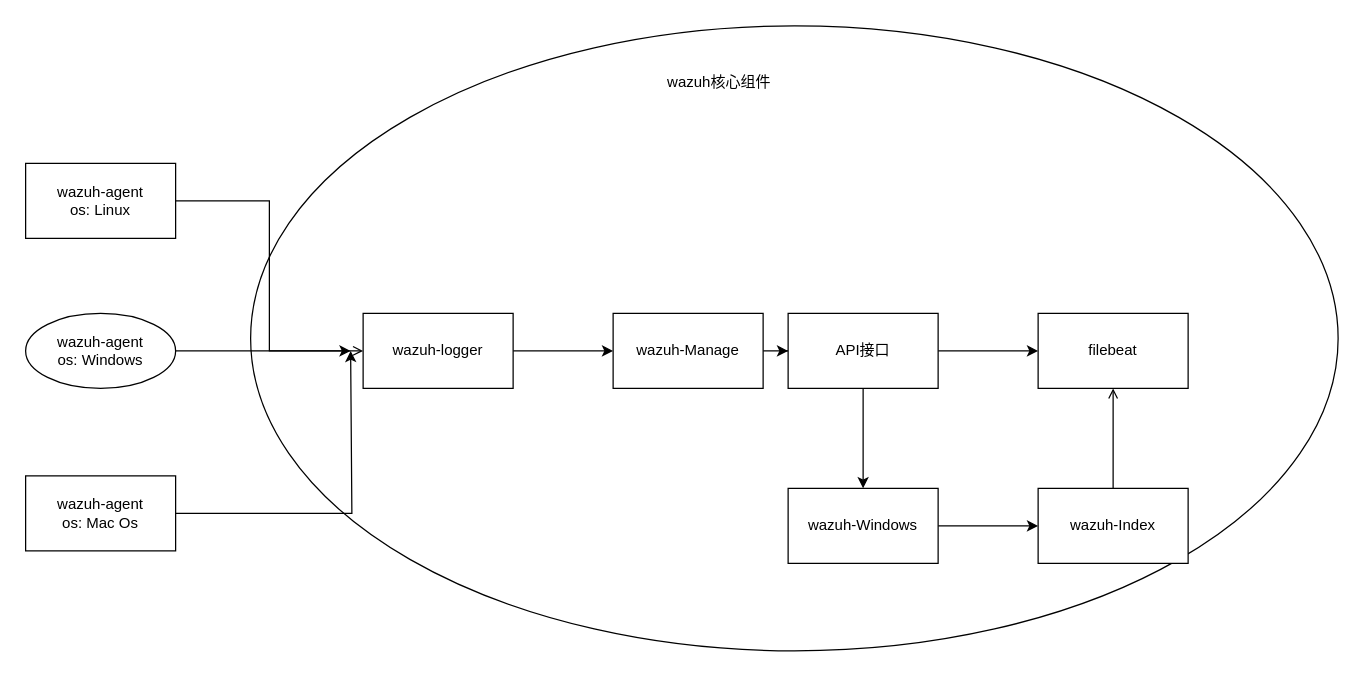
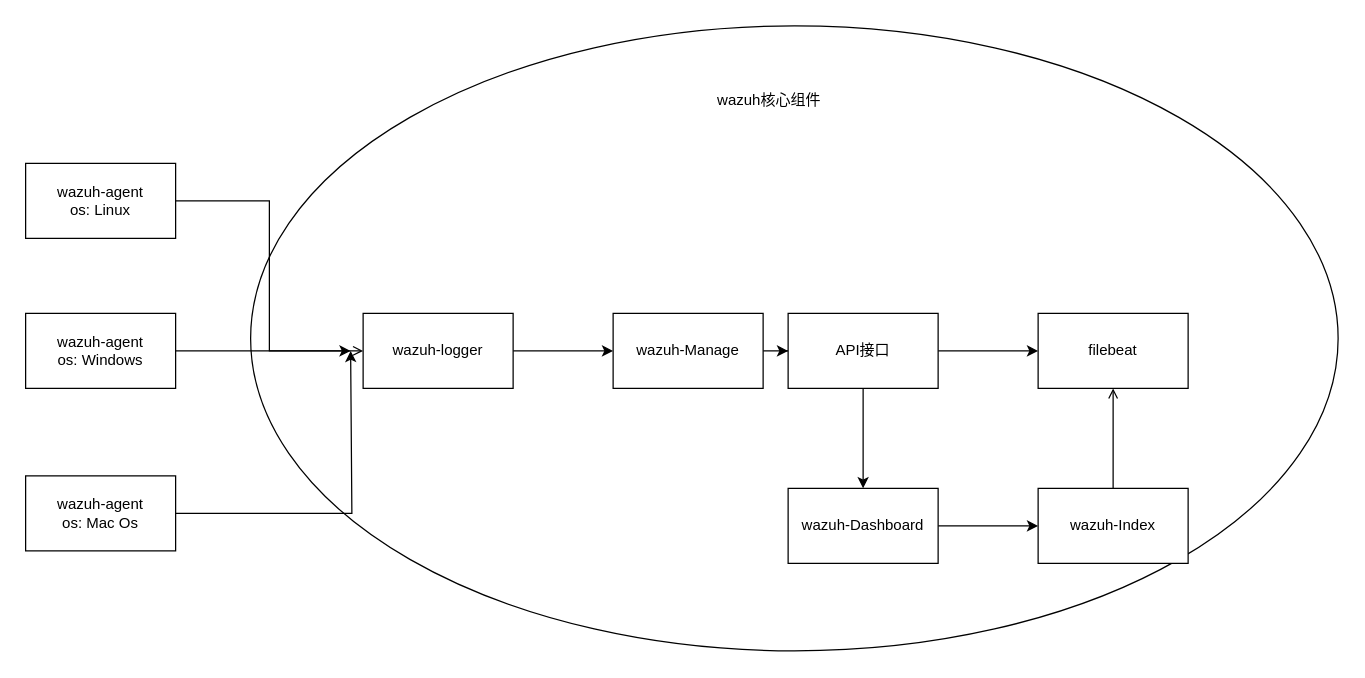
(719, 82) -> (769, 101)
(101, 351) -> (101, 351)
(863, 526) -> (863, 526)
